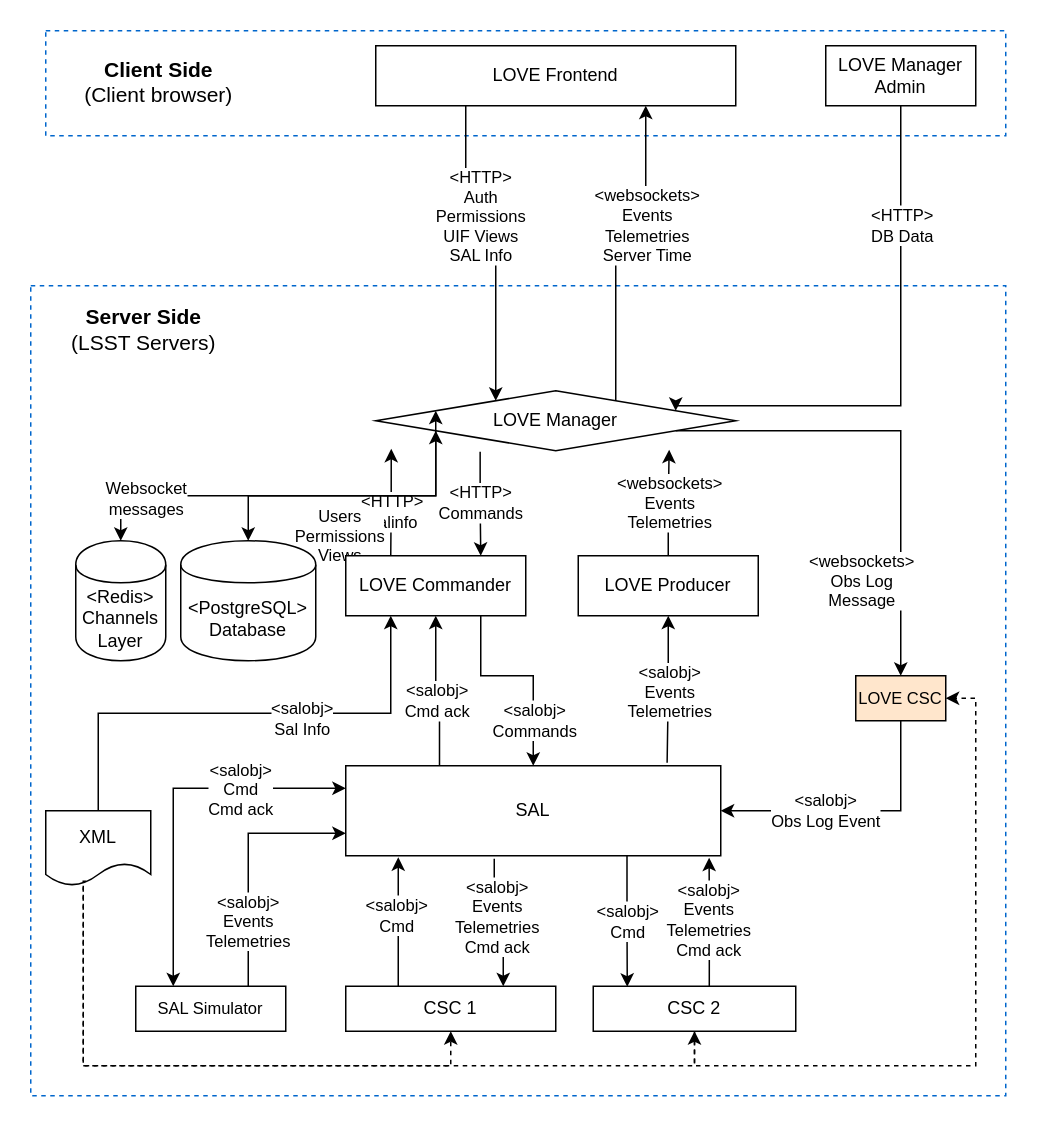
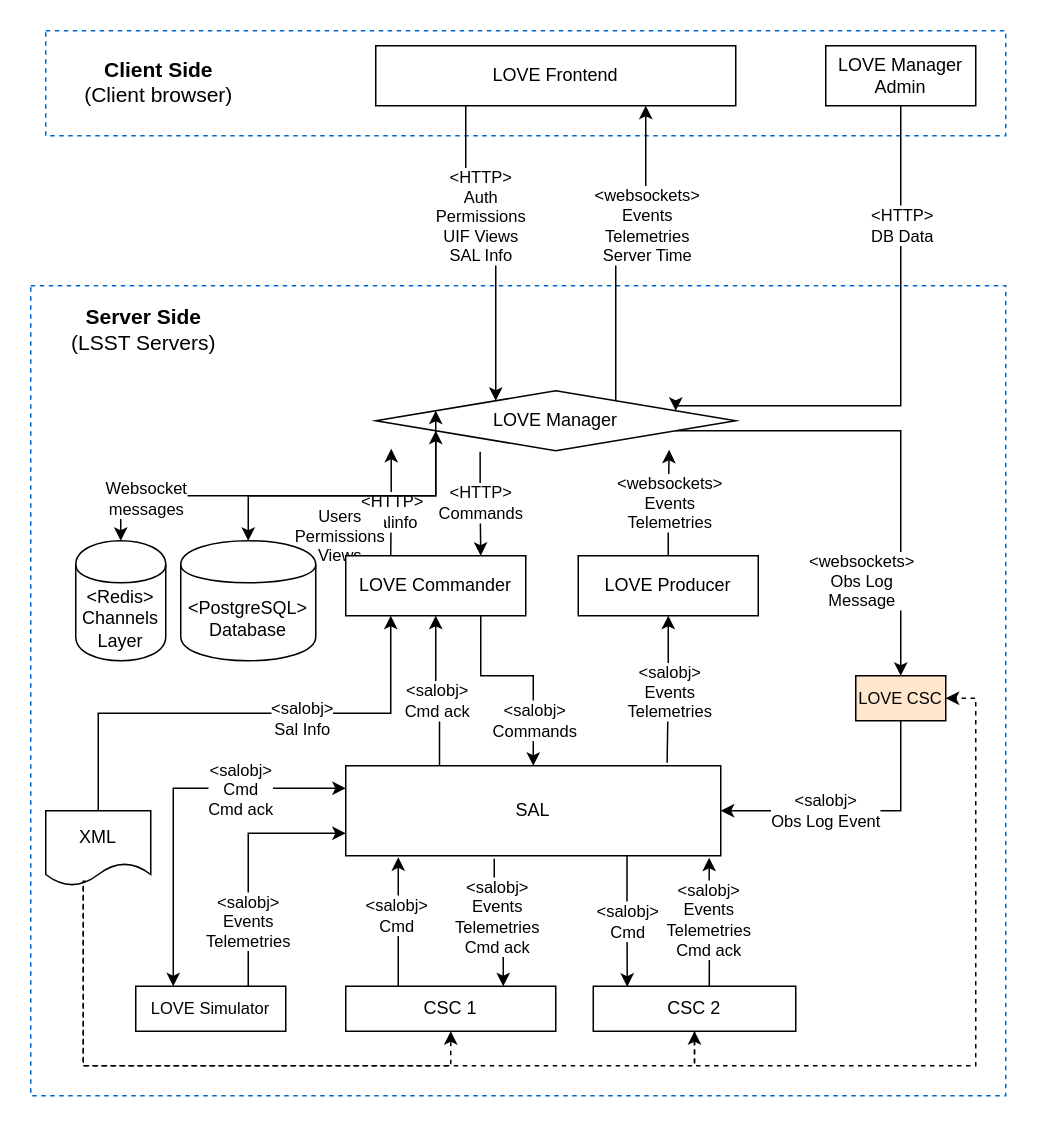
(211, 1009) -> (211, 1009)
